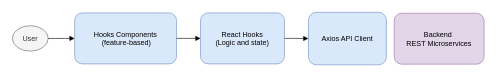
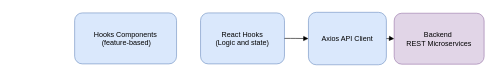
(30, 38) -> none
(59, 38) -> none
(186, 38) -> none
none -> (391, 39)
